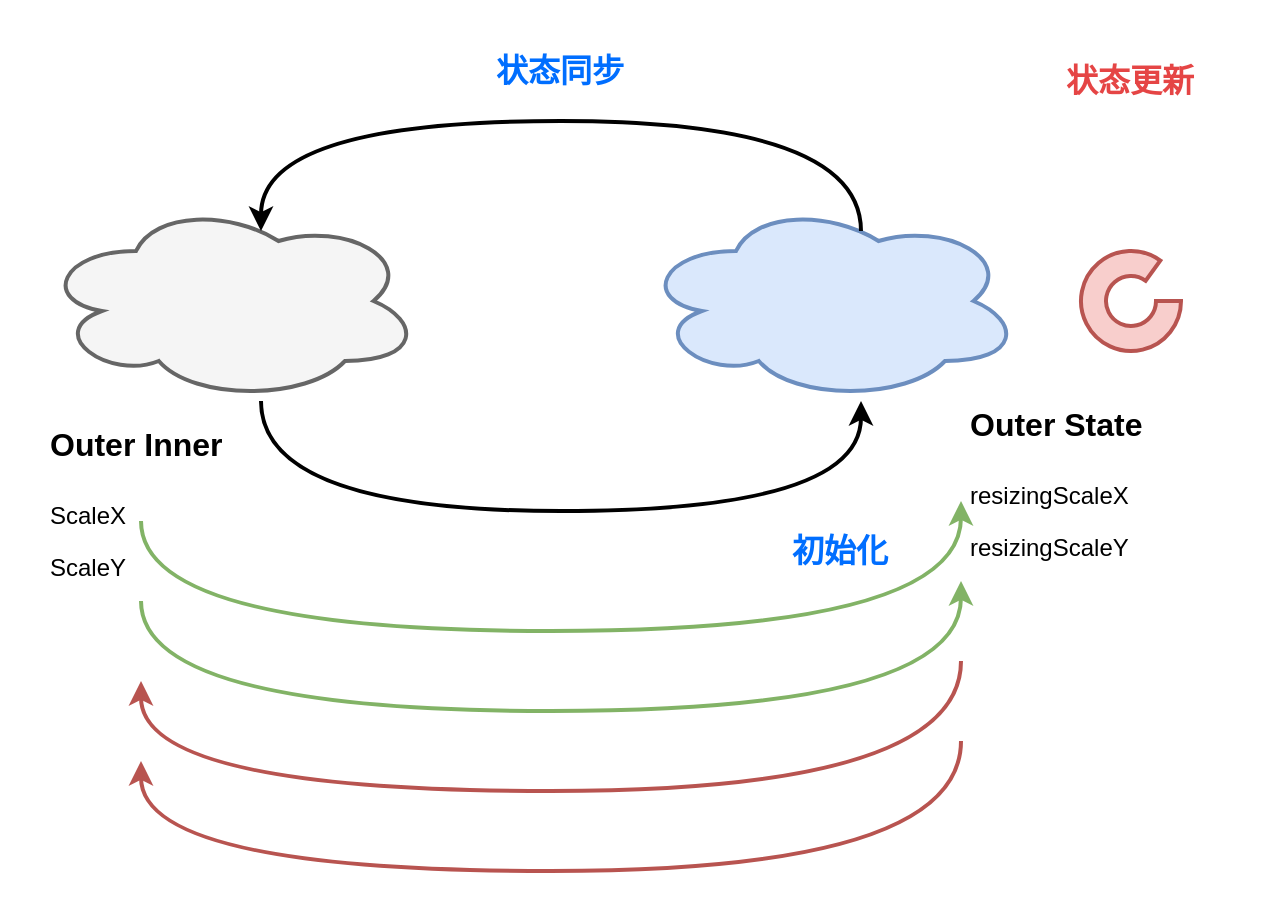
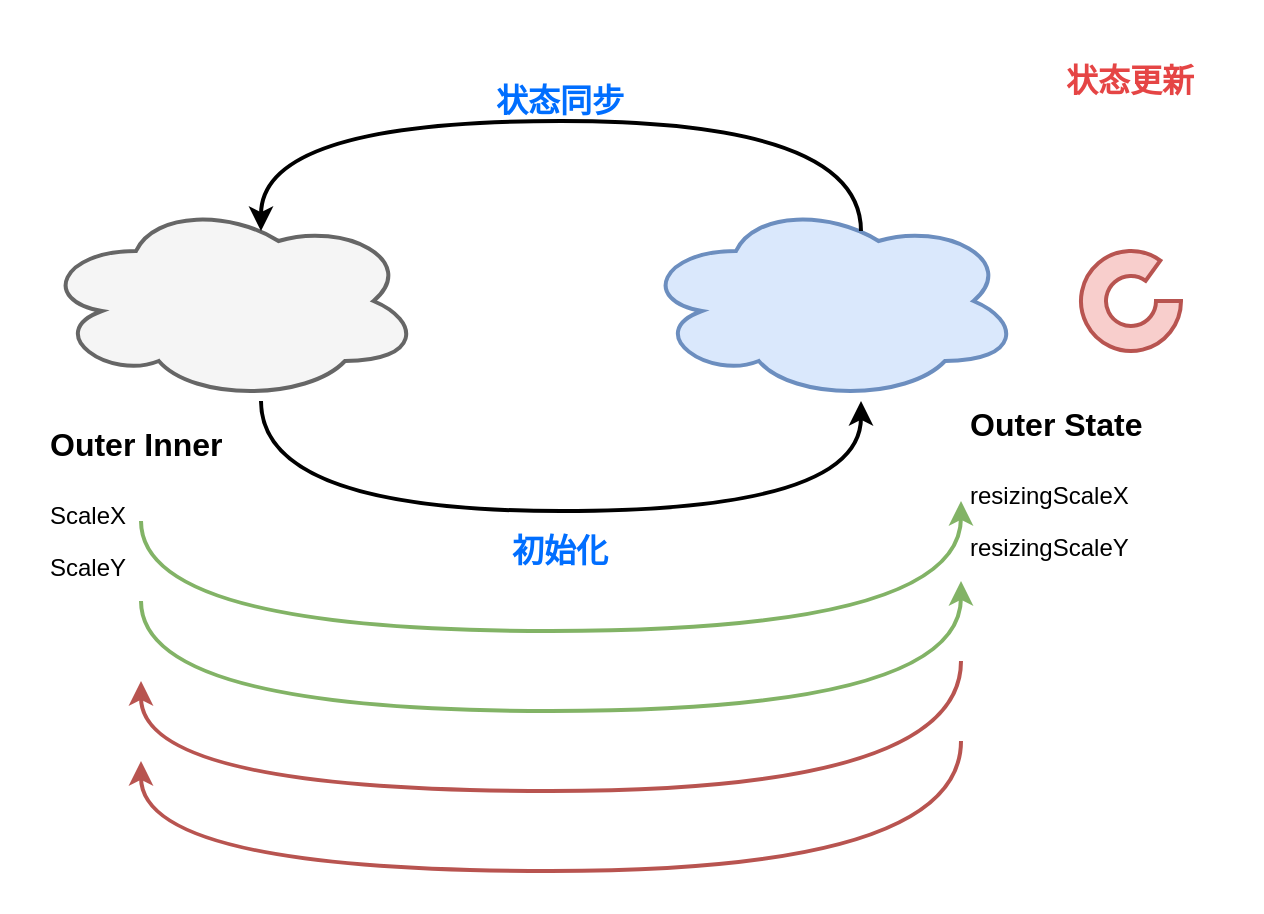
(561, 71) -> (561, 101)
(841, 551) -> (561, 551)
